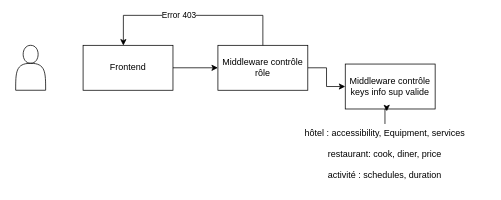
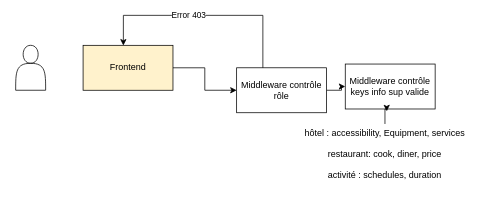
(128, 68) -> (128, 68)
(263, 68) -> (282, 90)
